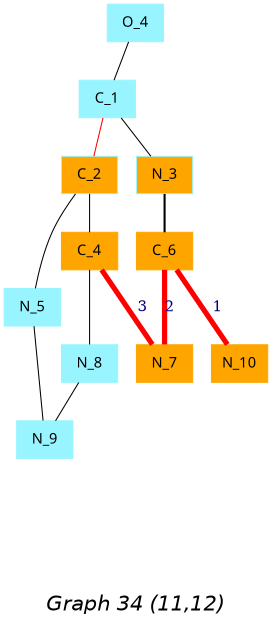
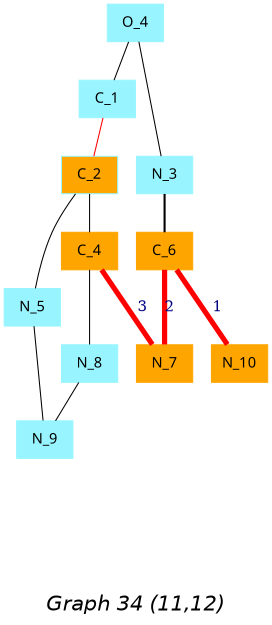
(136, 137) -> (150, 99)
(165, 175) -> (165, 175)
